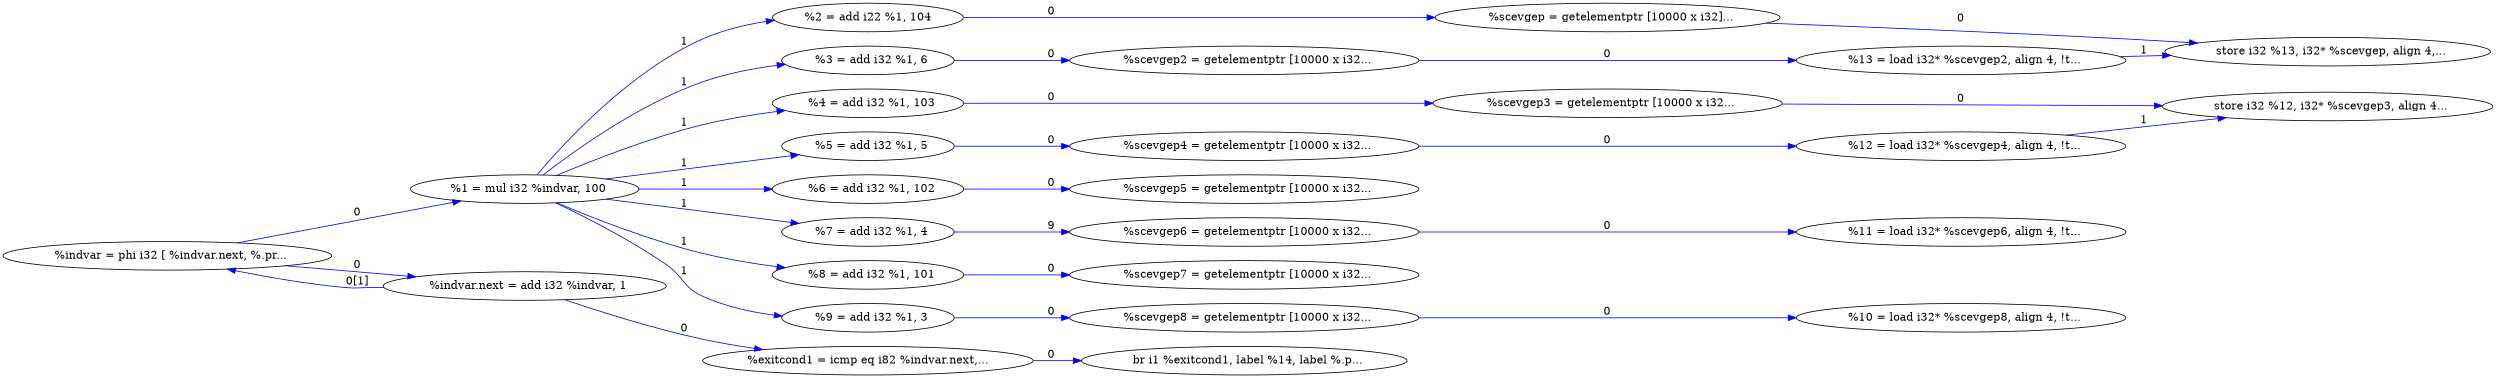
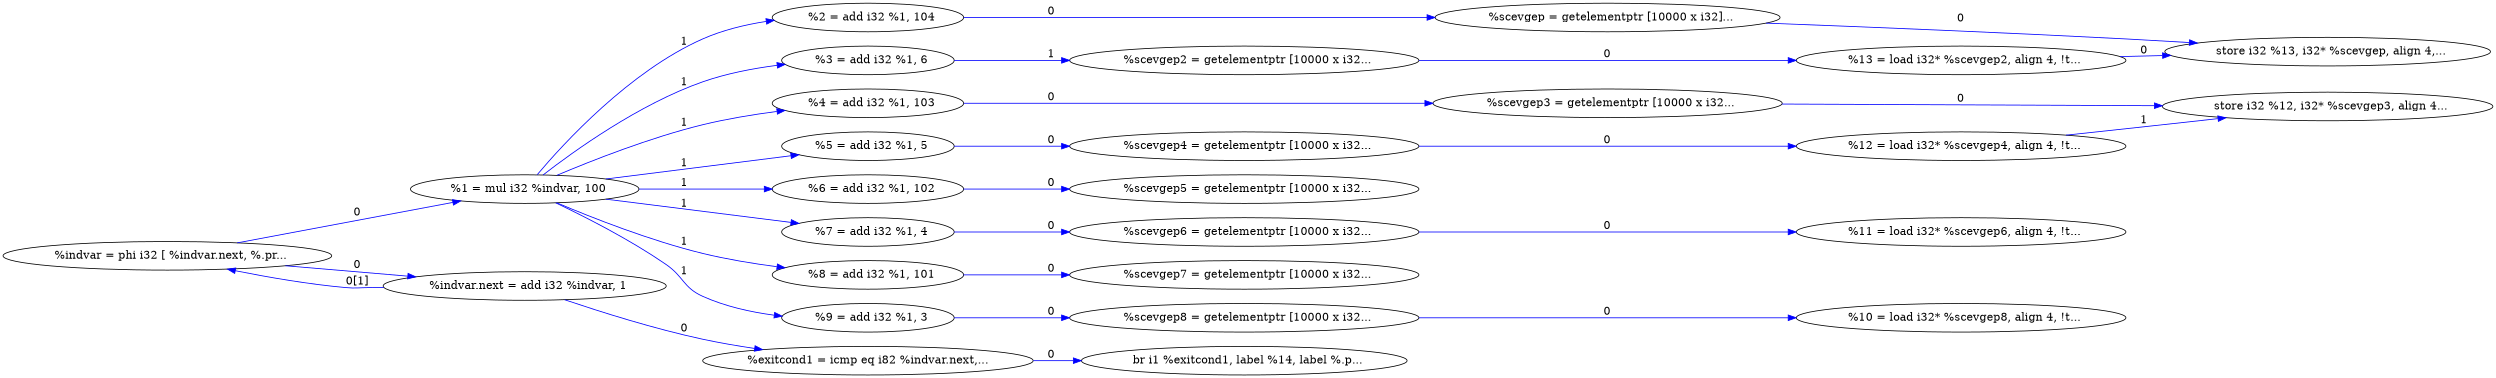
(868, 17) -> (868, 17)
(2144, 50) -> (2144, 50)
(1051, 54) -> (1051, 54)
(1051, 226) -> (1051, 226)
